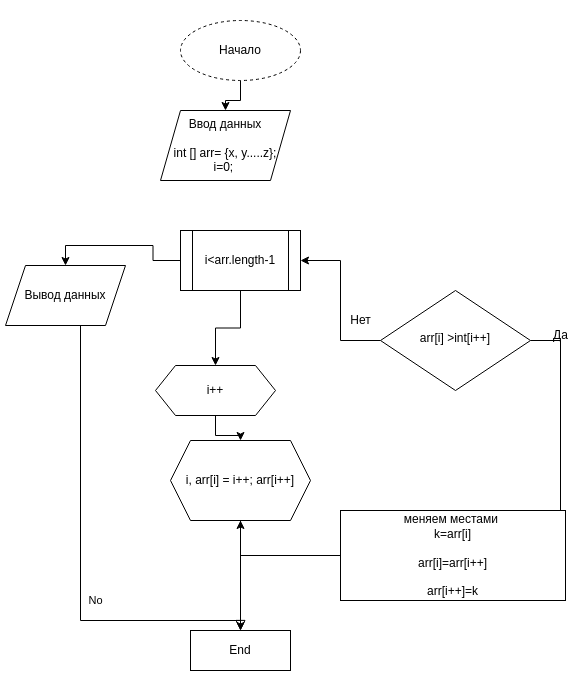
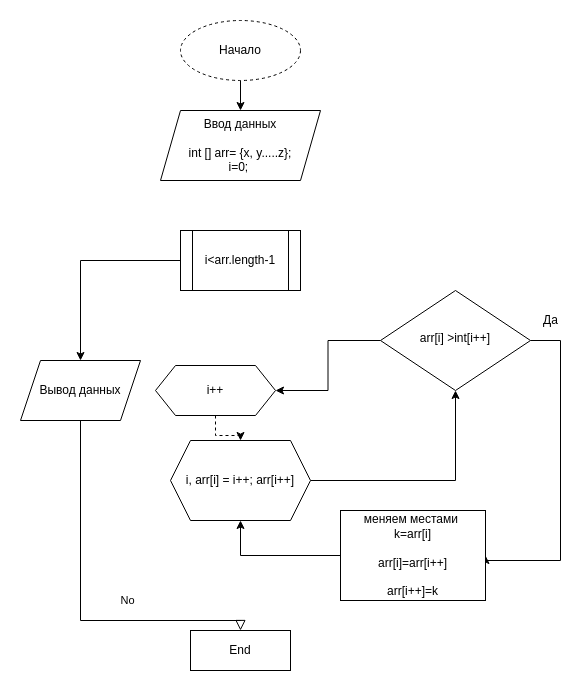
(226, 146) -> (241, 146)
(341, 286) -> (328, 382)
(66, 296) -> (81, 391)
(361, 321) -> none
(232, 328) -> none
(561, 336) -> (551, 321)
(217, 436) -> (217, 436)
(453, 556) -> (413, 556)
(241, 590) -> (425, 481)
